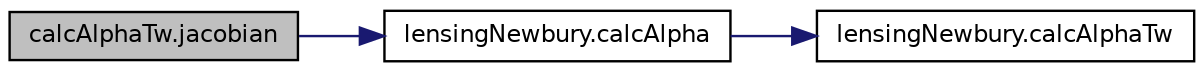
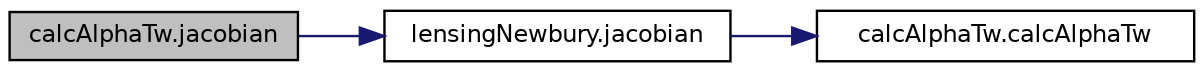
(557, 36) -> (557, 36)
(1006, 36) -> (1006, 36)
